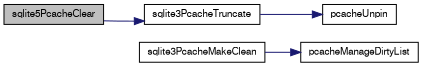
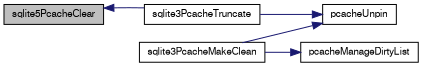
(119, 21) -> (129, 8)
none -> (277, 34)
